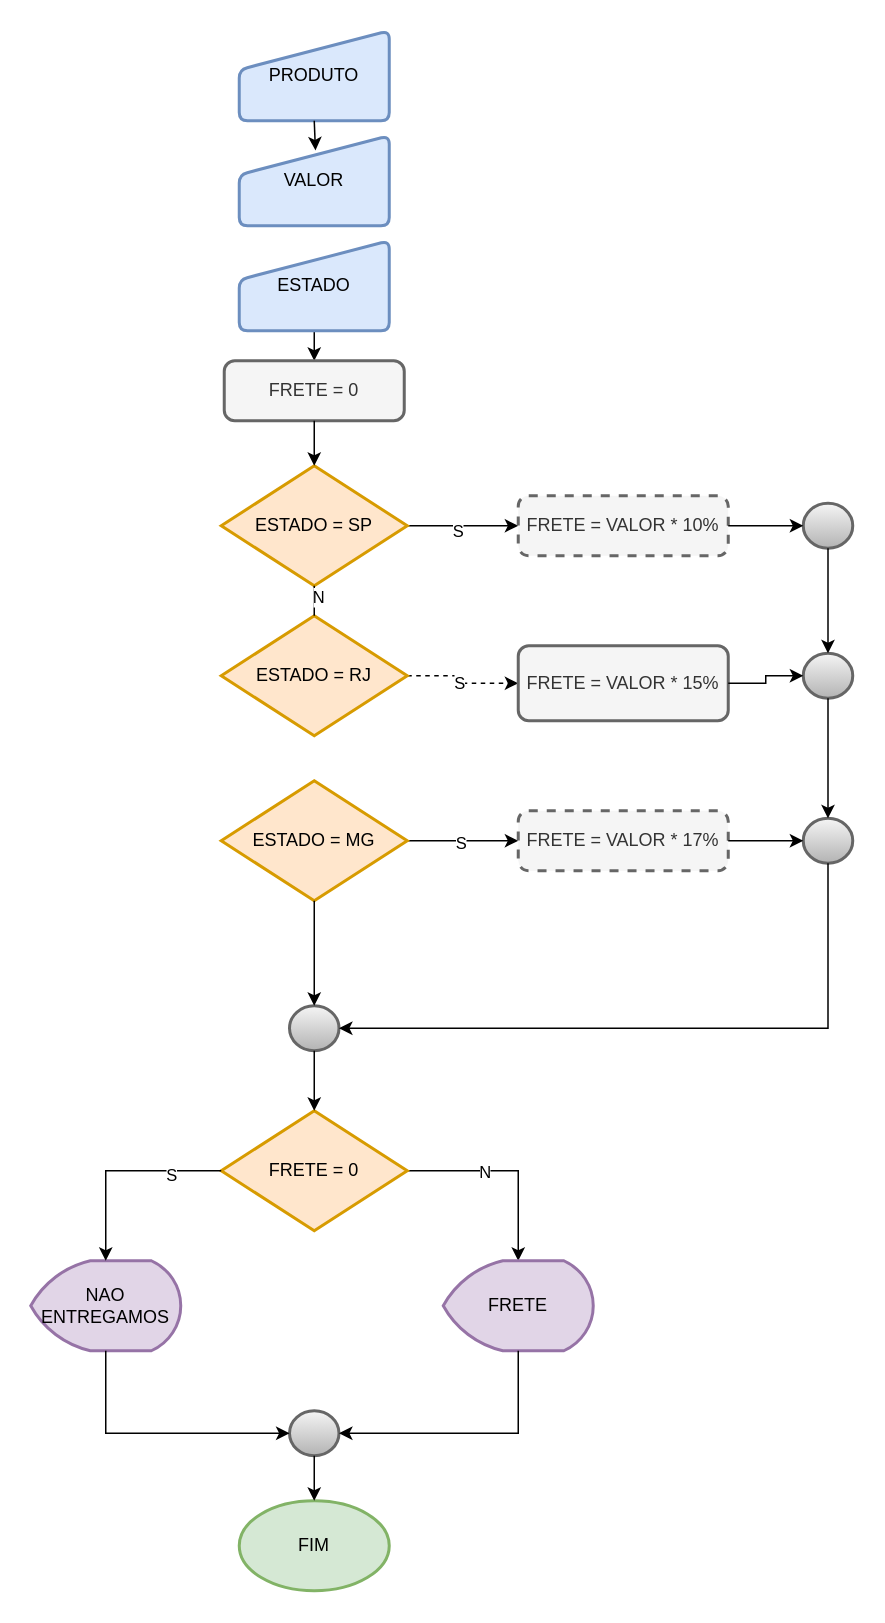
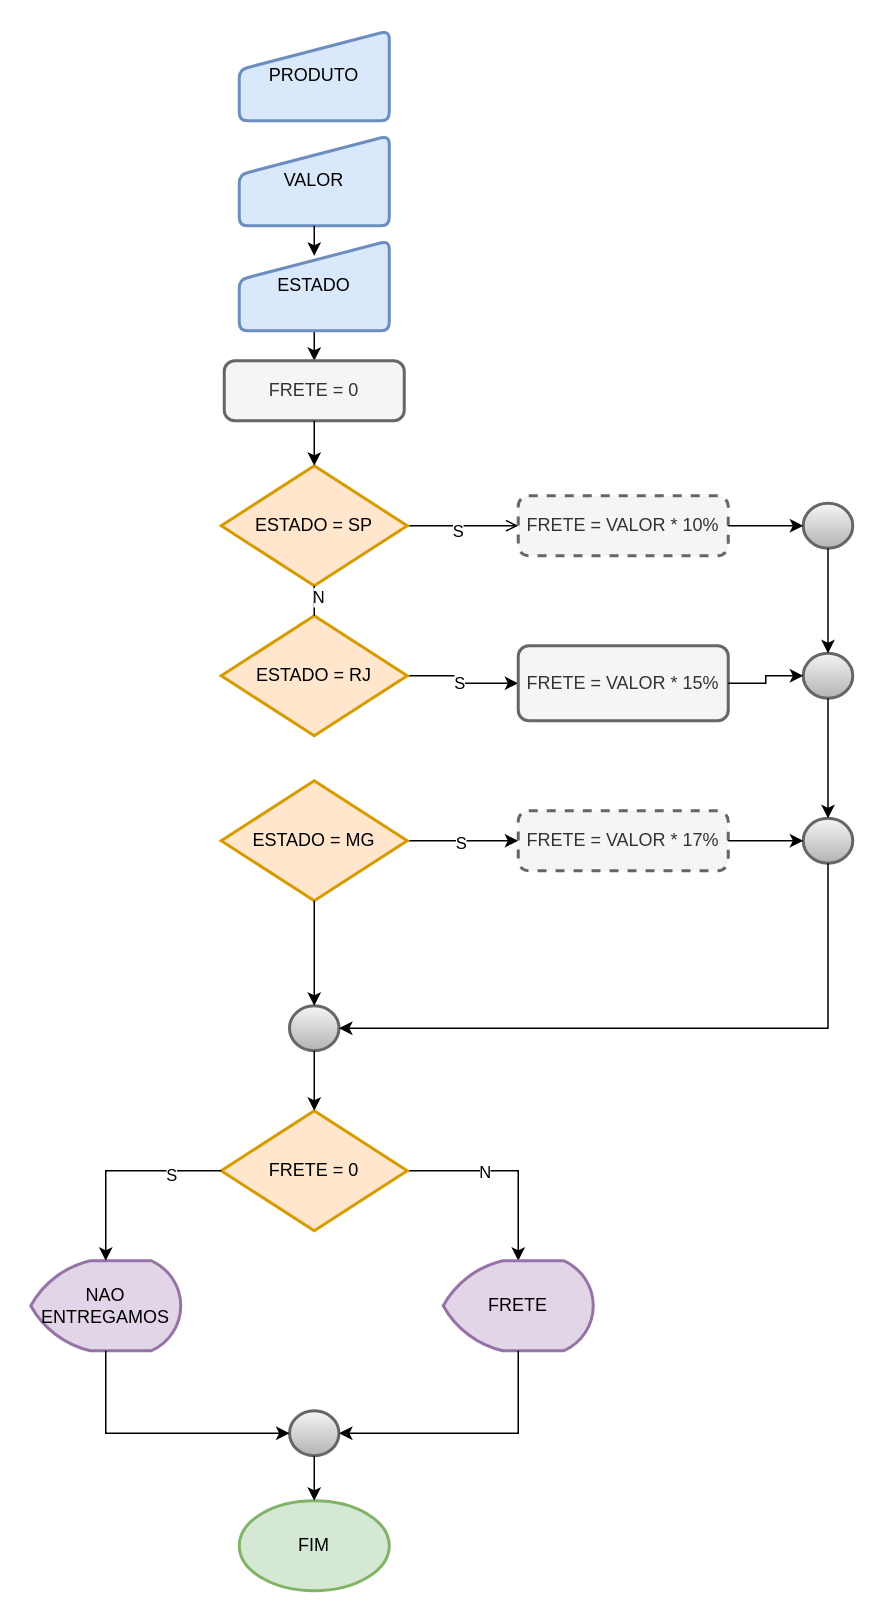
(315, 131) -> none
none -> (314, 236)
(507, 526) -> (509, 526)
(486, 683) -> (486, 683)
